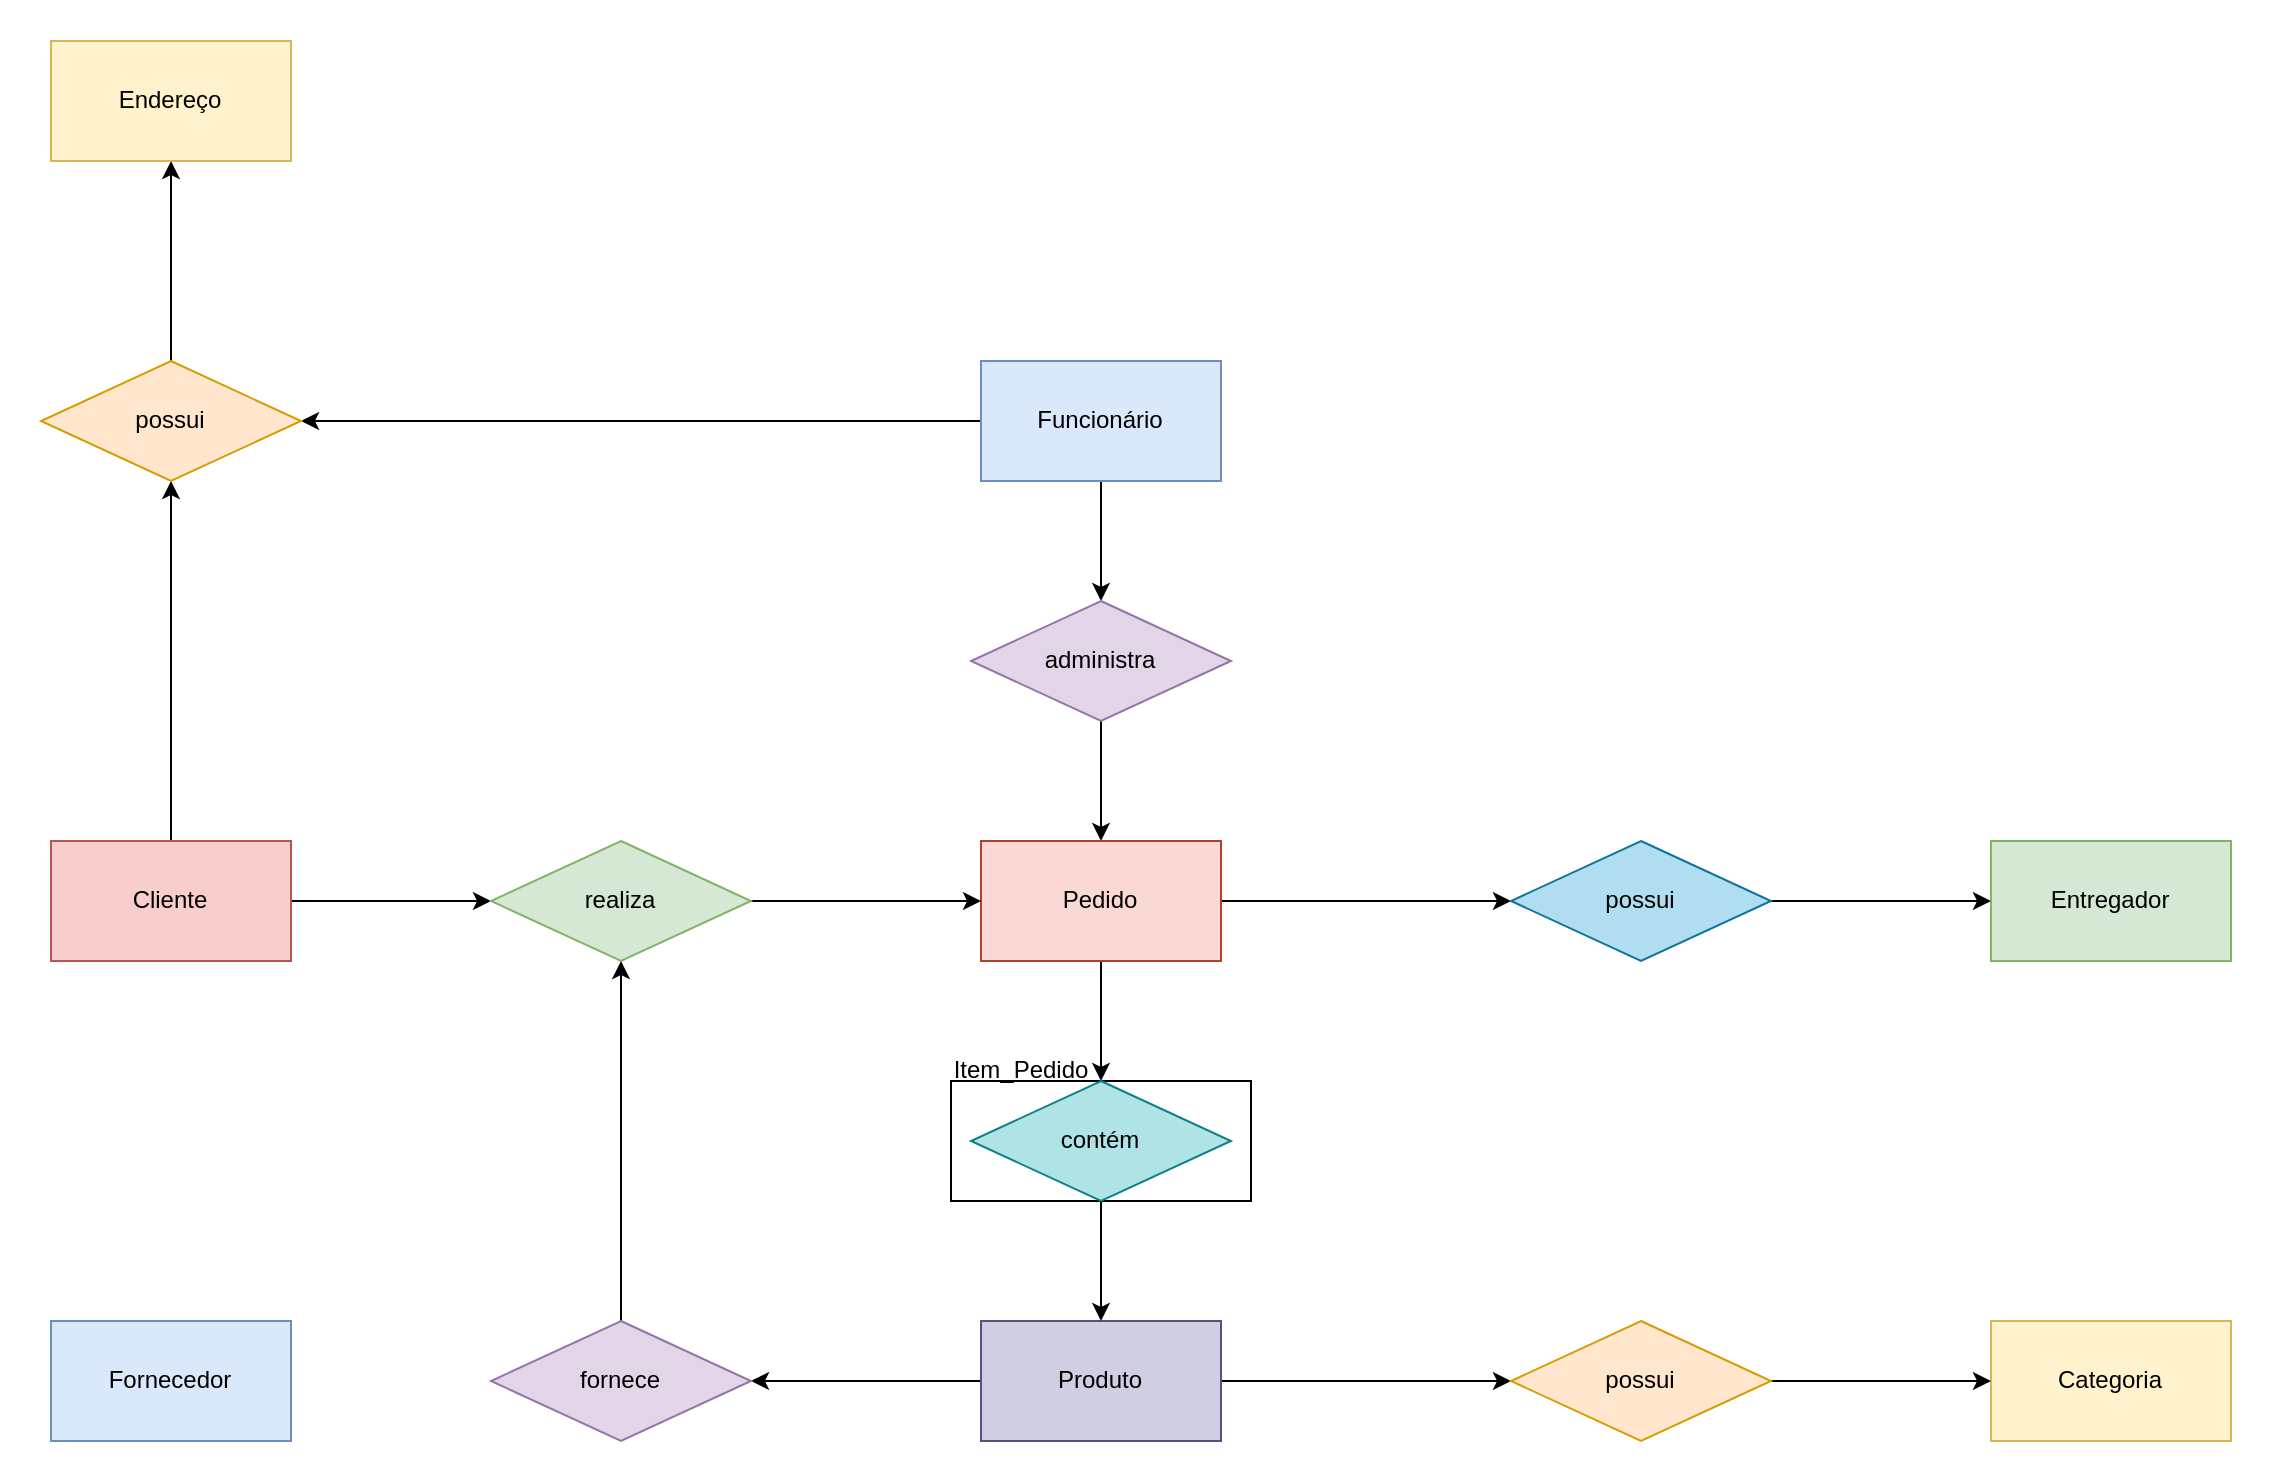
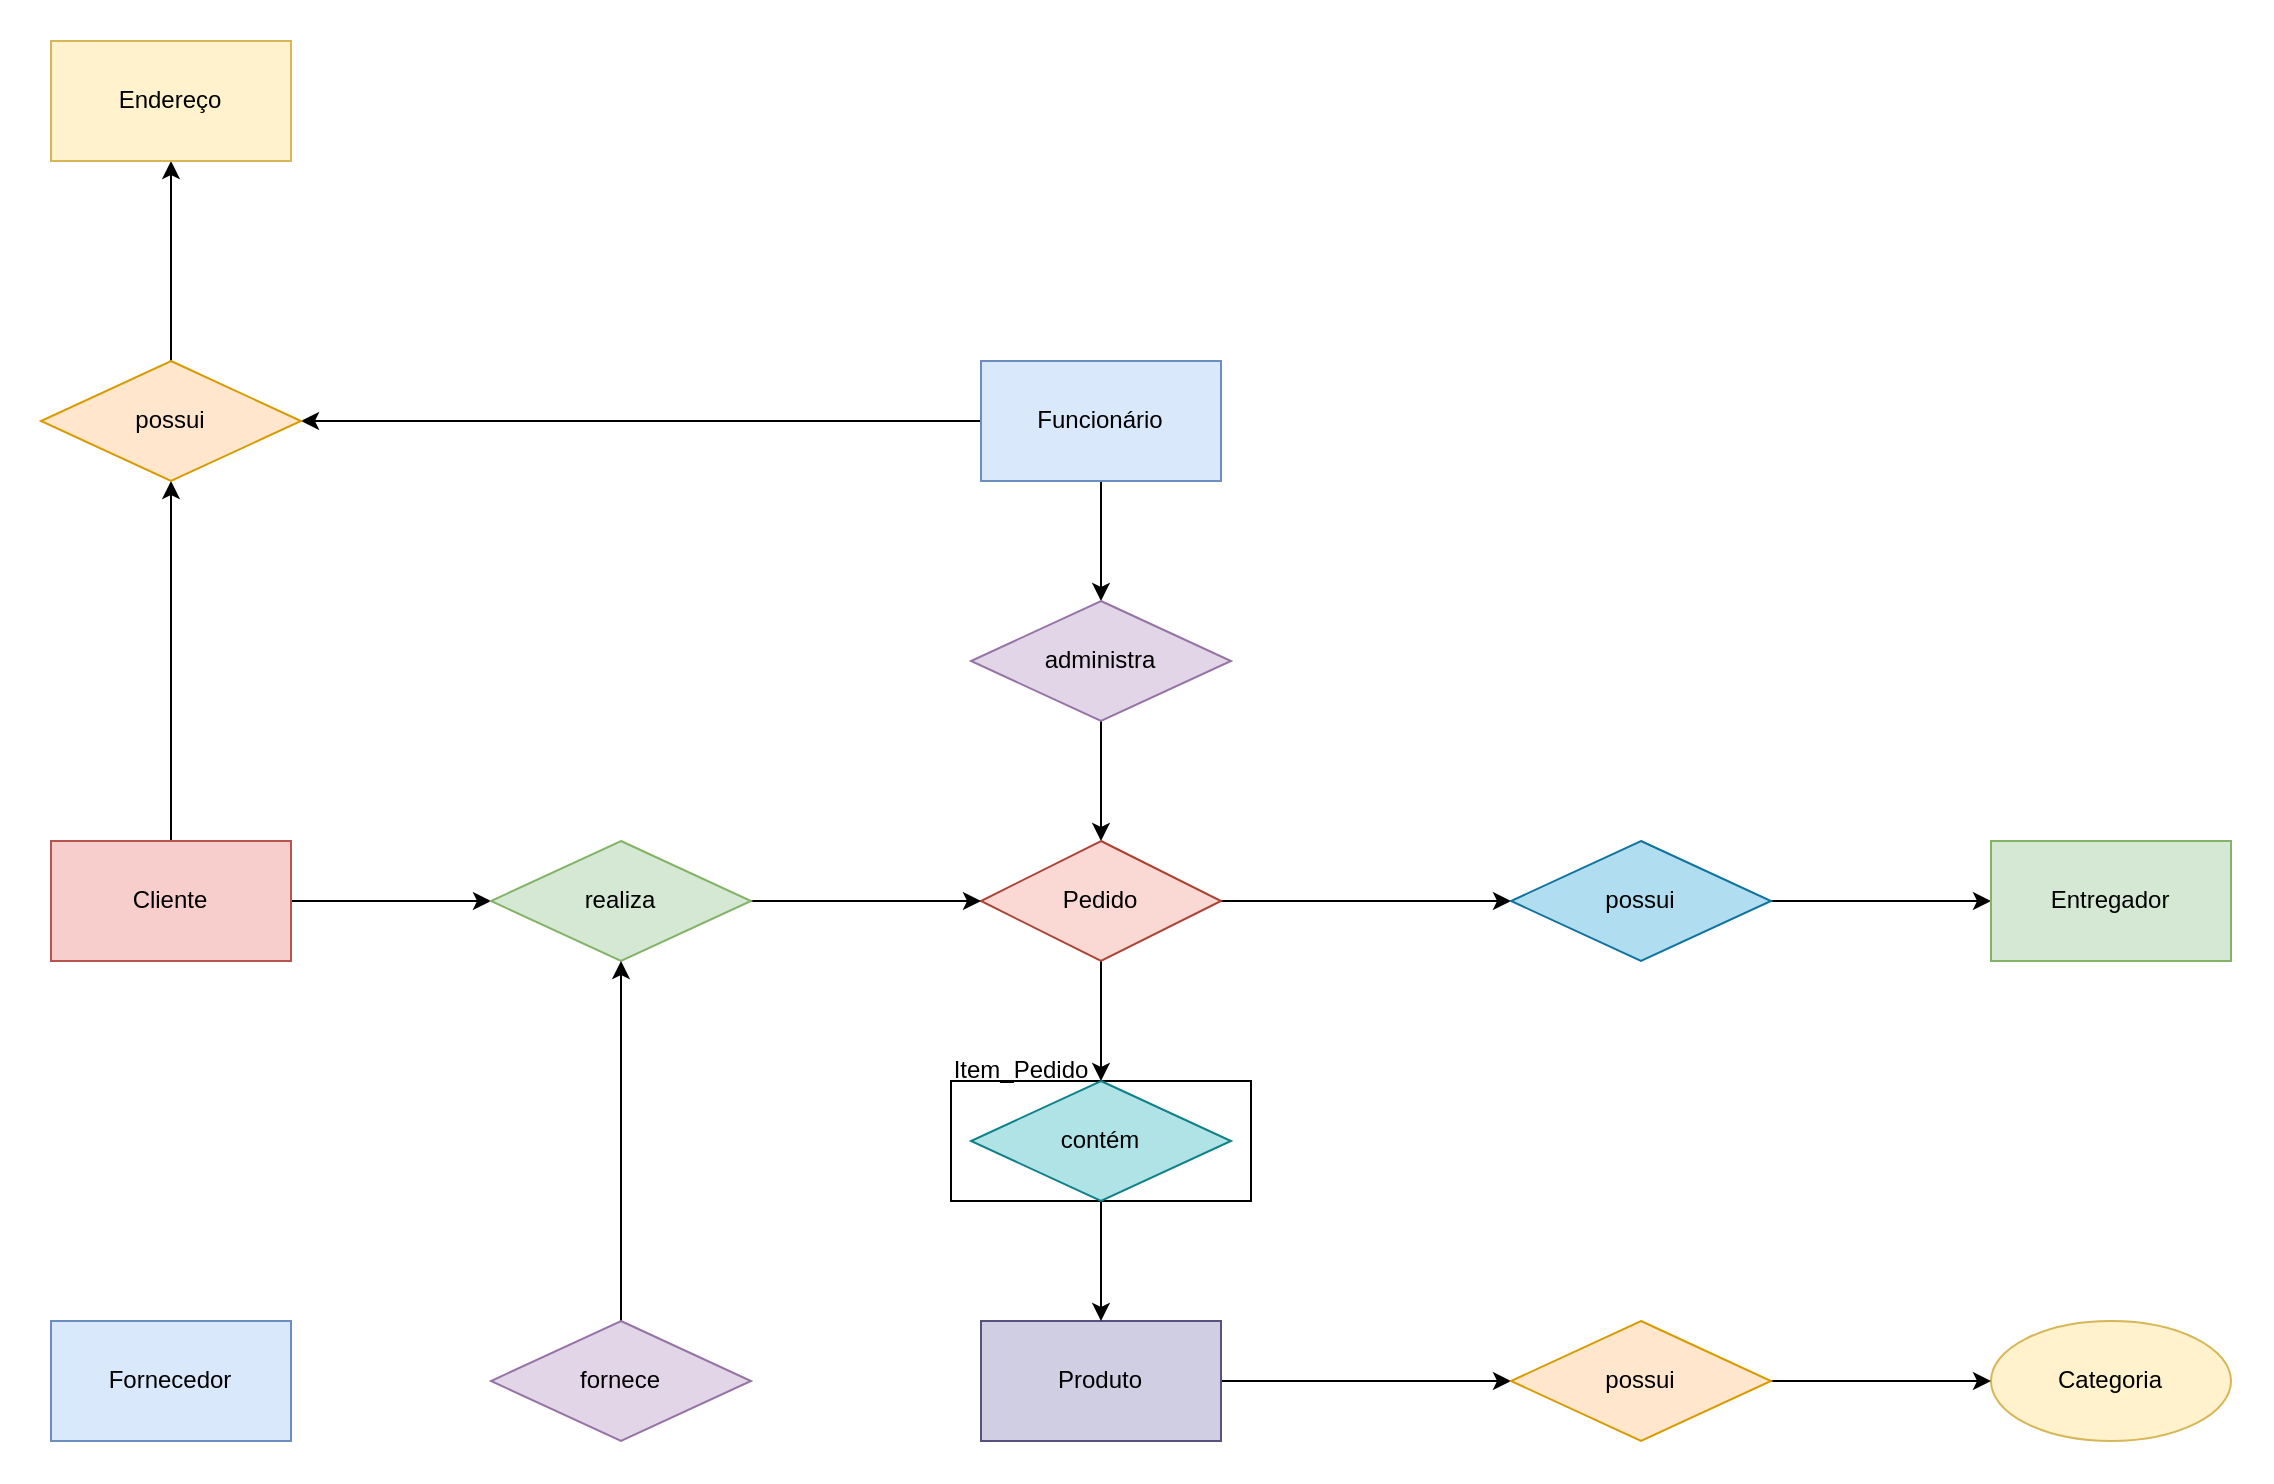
(1101, 901) -> (1101, 901)
(873, 1381) -> none
(2111, 1381) -> (2111, 1381)
